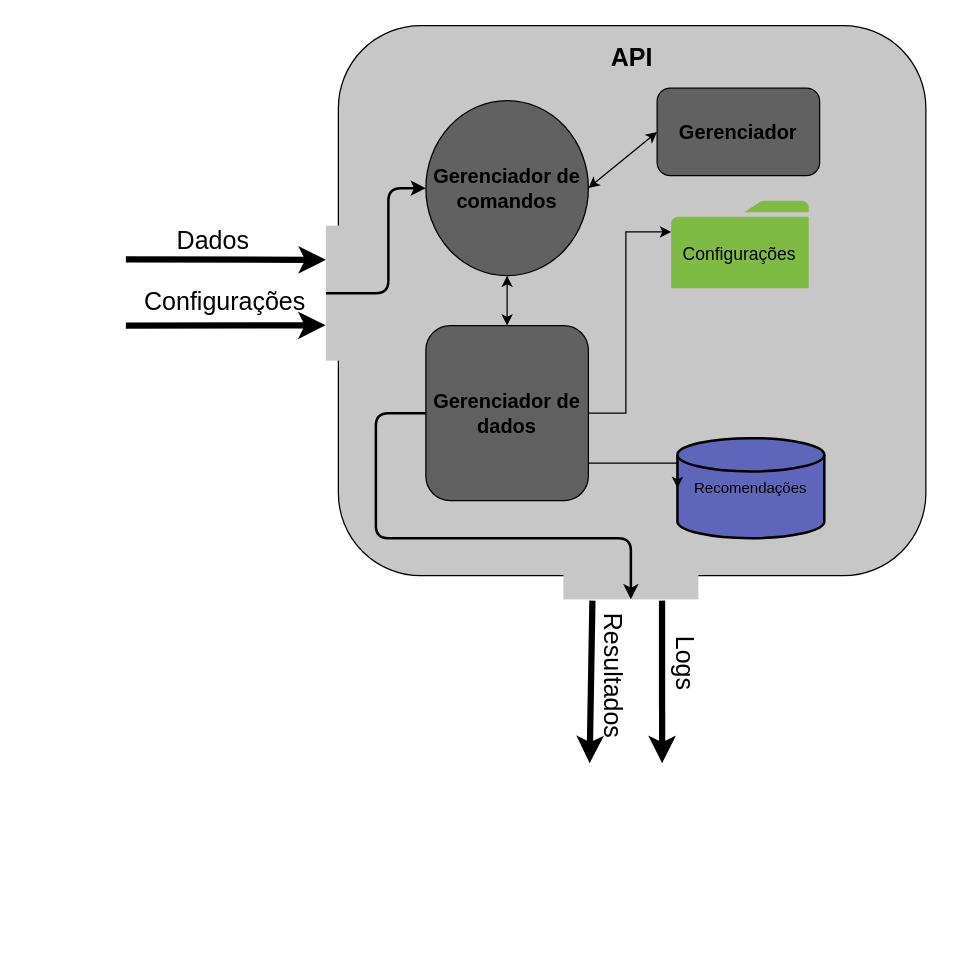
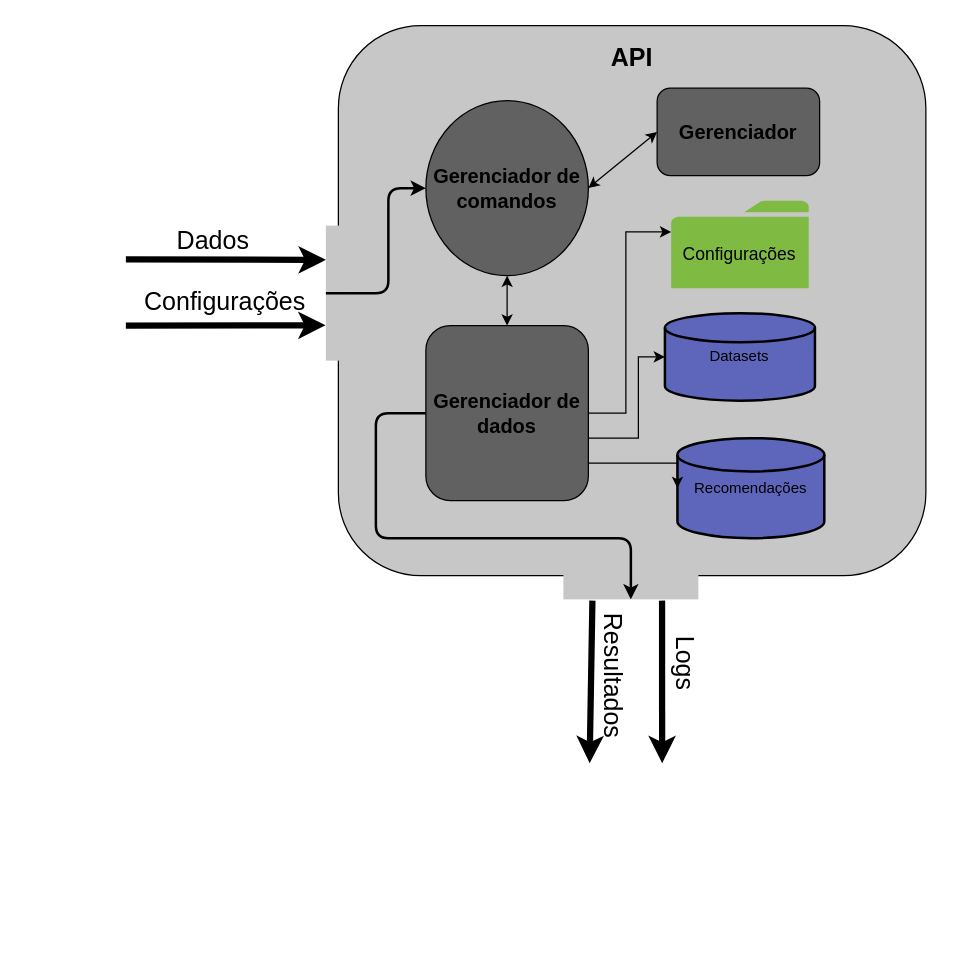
none -> (740, 357)
none -> (638, 414)
